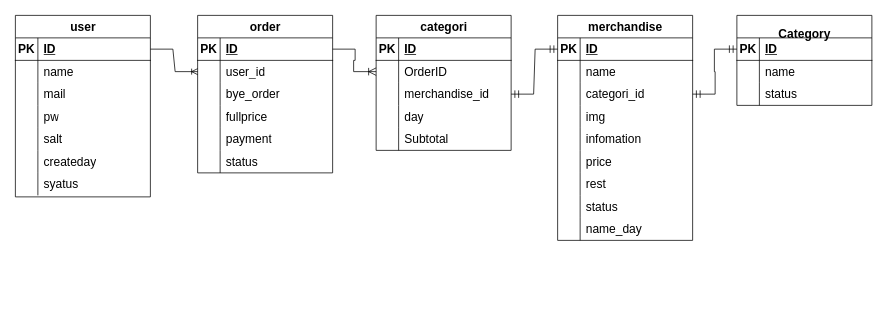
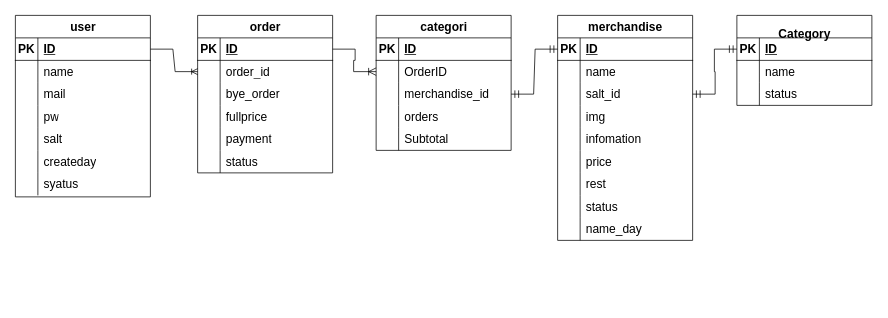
(248, 72) -> (251, 72)
(620, 94) -> (607, 94)
(415, 117) -> (425, 117)
